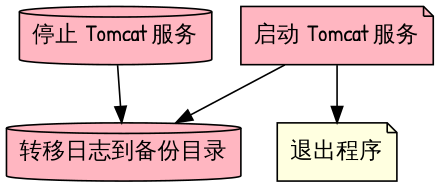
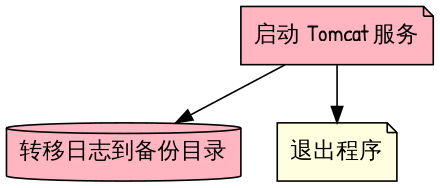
(116, 36) -> none
